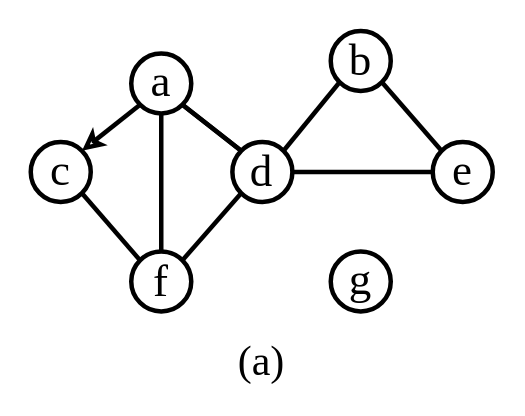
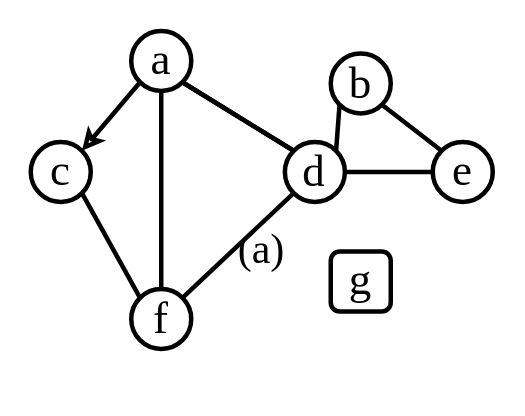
(361, 61) -> (361, 83)
(161, 83) -> (161, 61)
(262, 172) -> (315, 172)
(161, 281) -> (161, 319)
(361, 281) -> (361, 281)
(262, 361) -> (262, 248)
